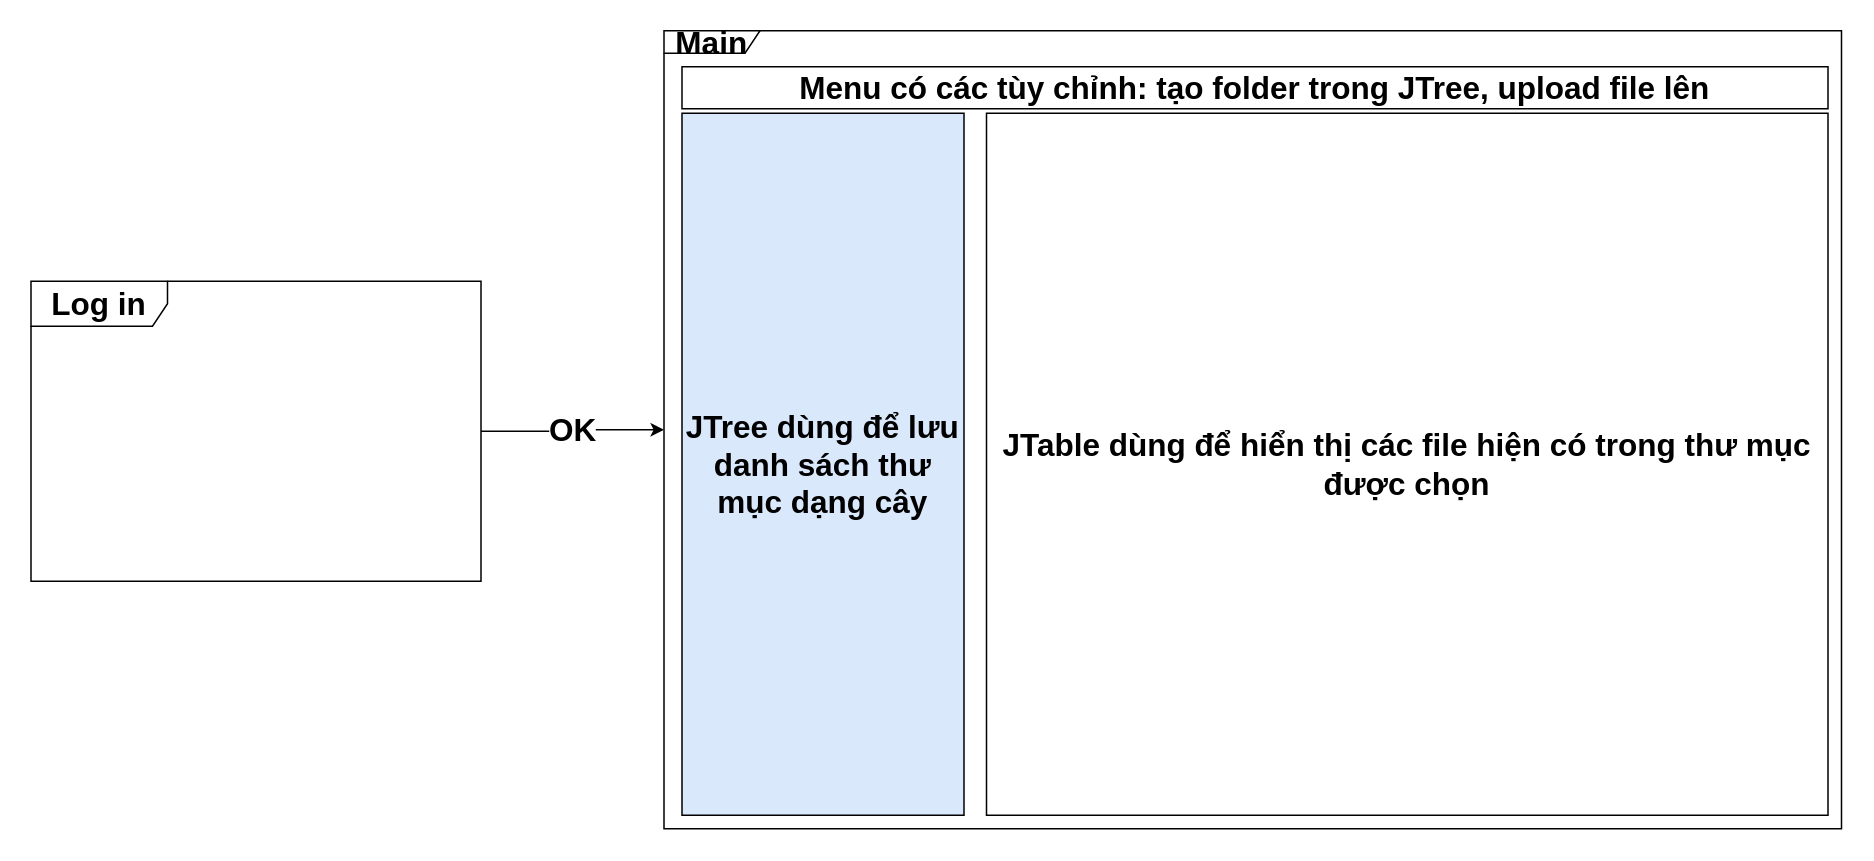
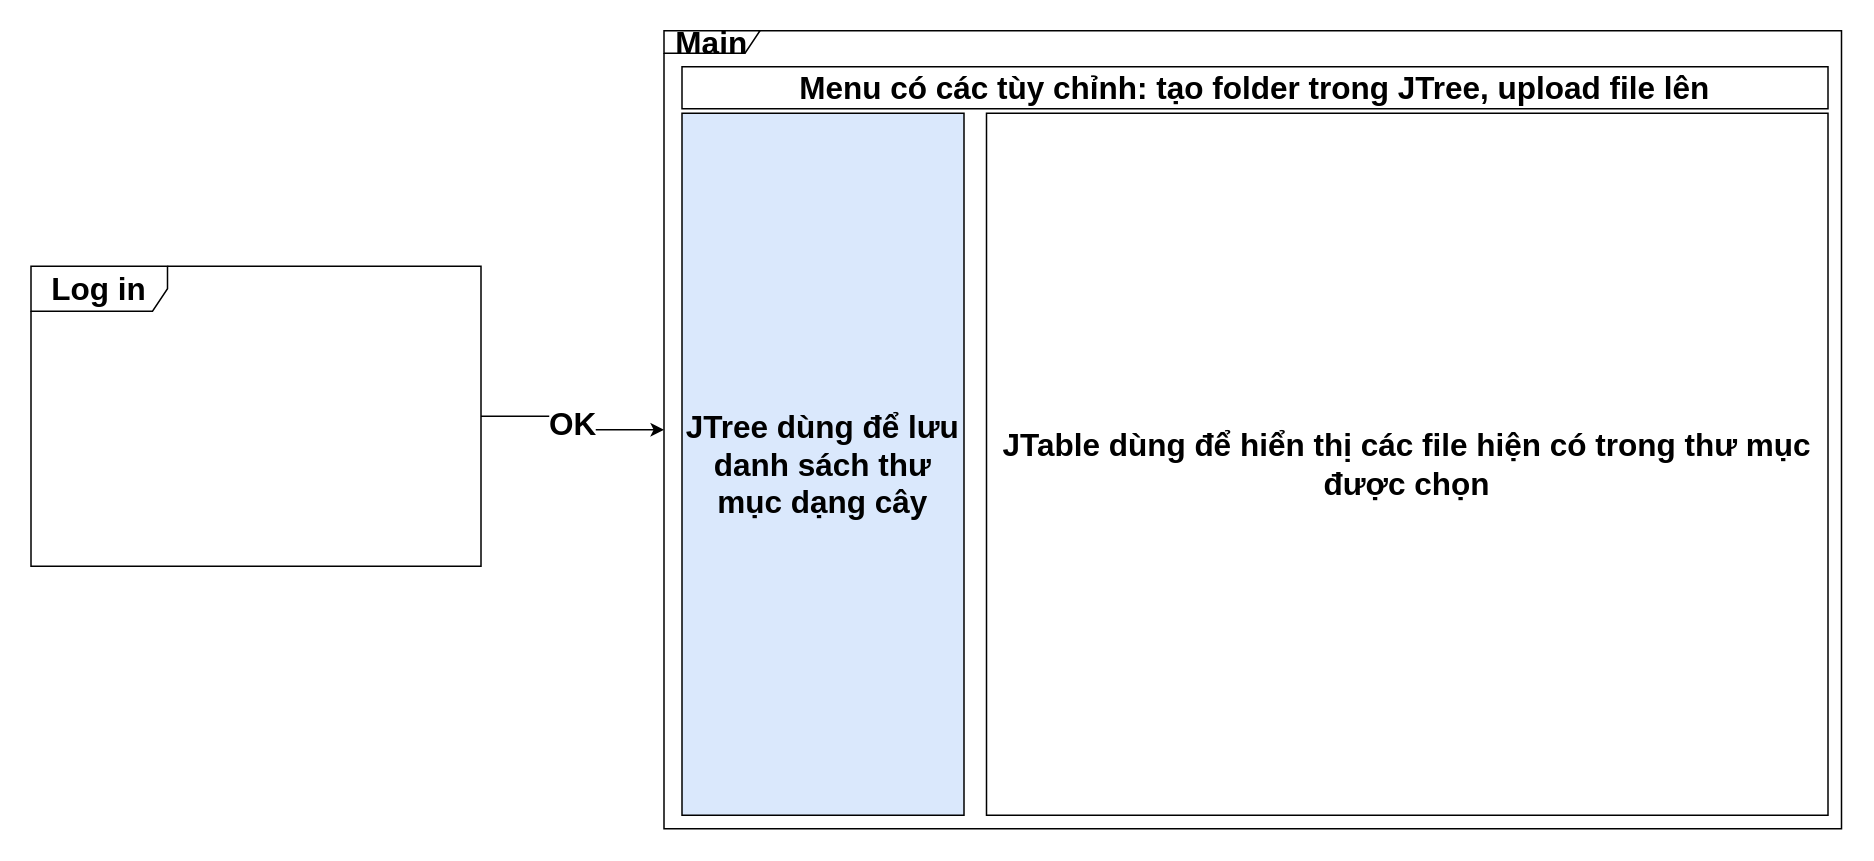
(256, 431) -> (256, 416)
